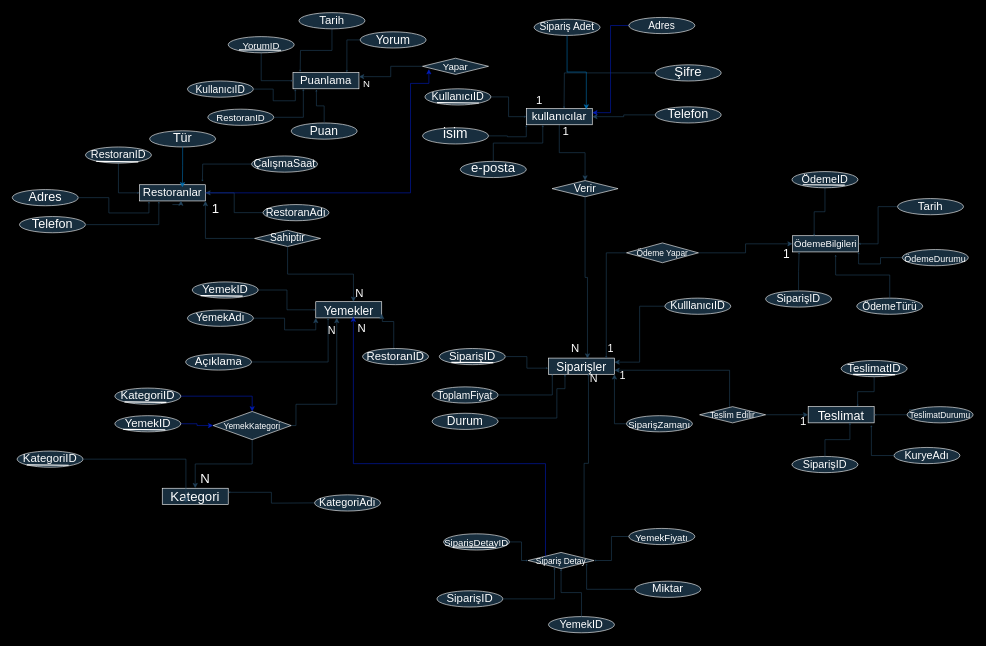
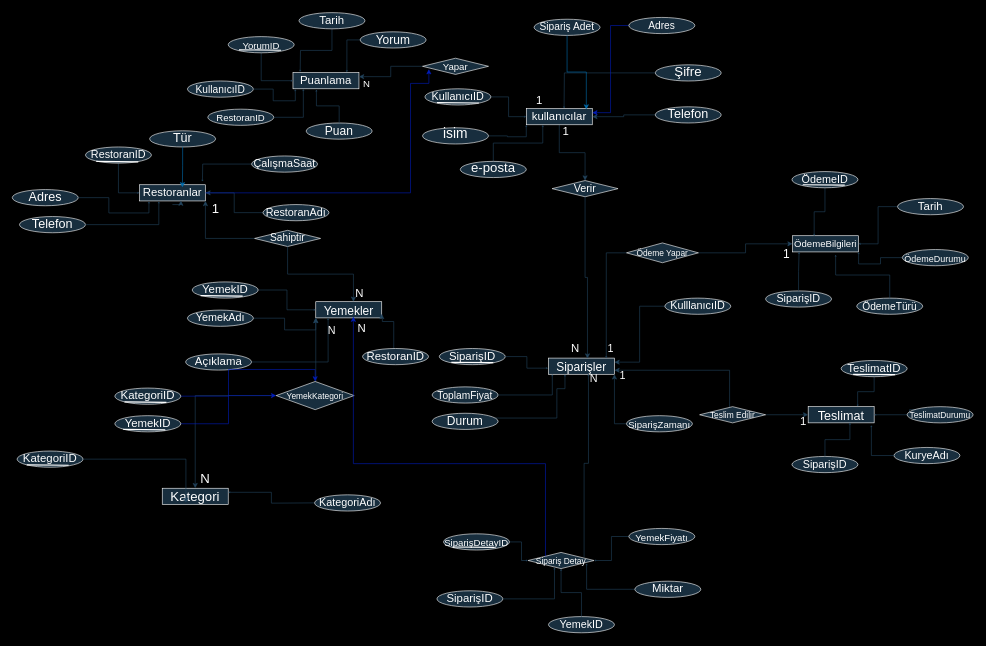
(324, 131) -> (339, 131)
(252, 425) -> (315, 395)
